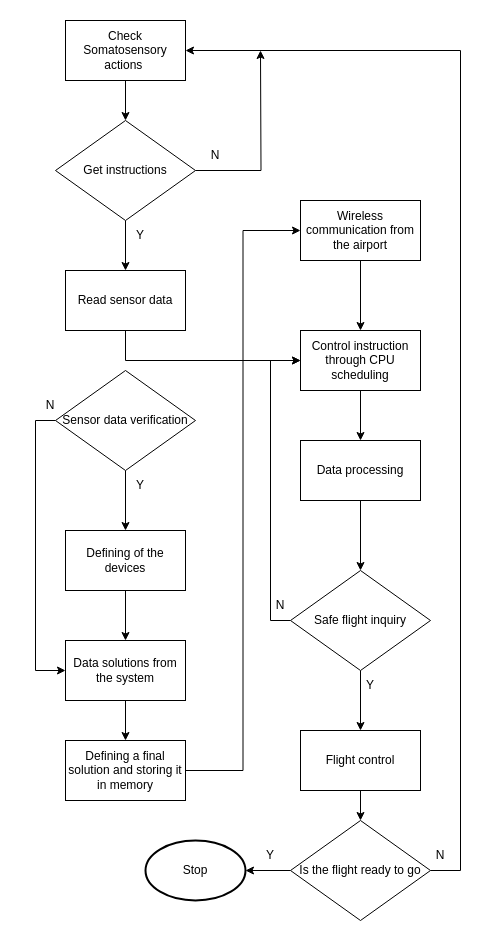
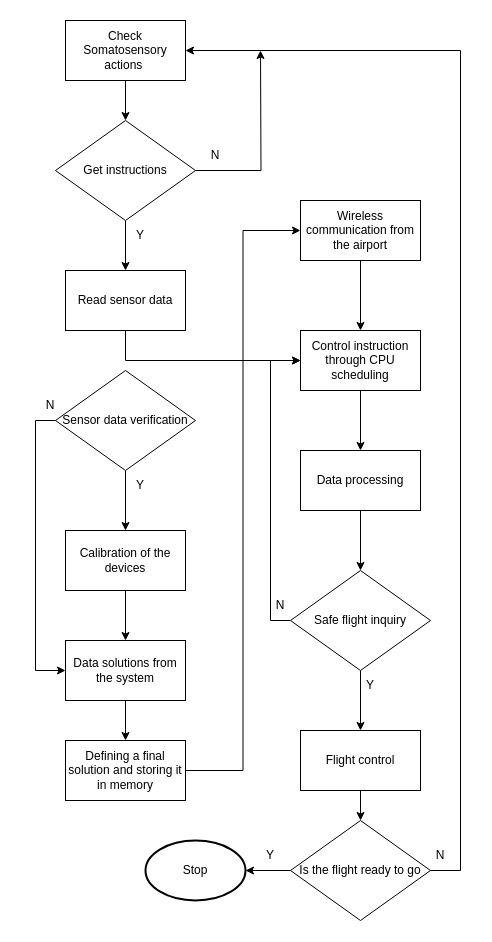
(361, 471) -> (361, 481)
(126, 561) -> (126, 561)
